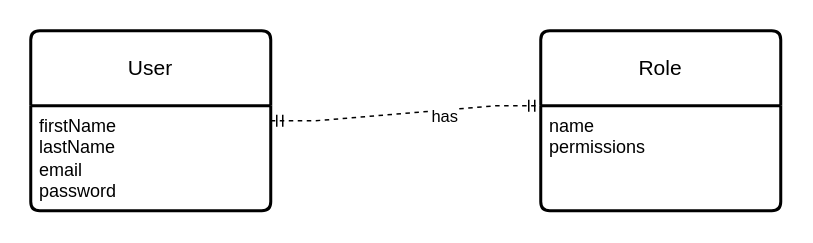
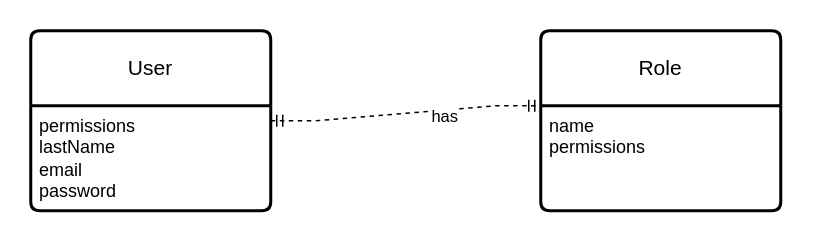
(83, 159) -> (91, 159)
